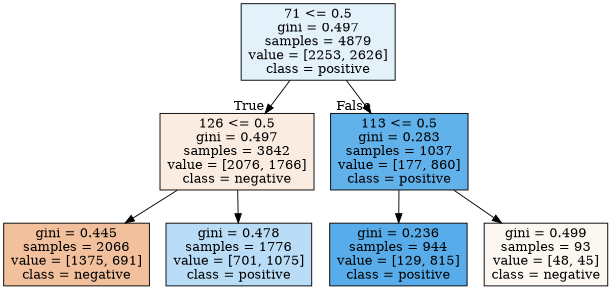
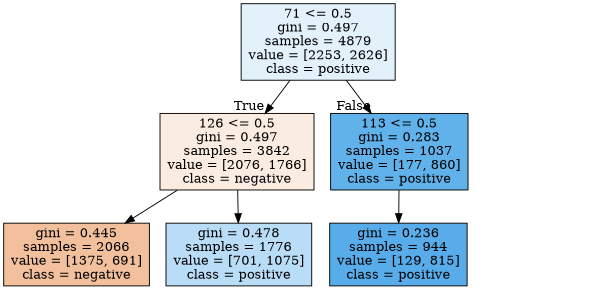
(546, 255) -> none
